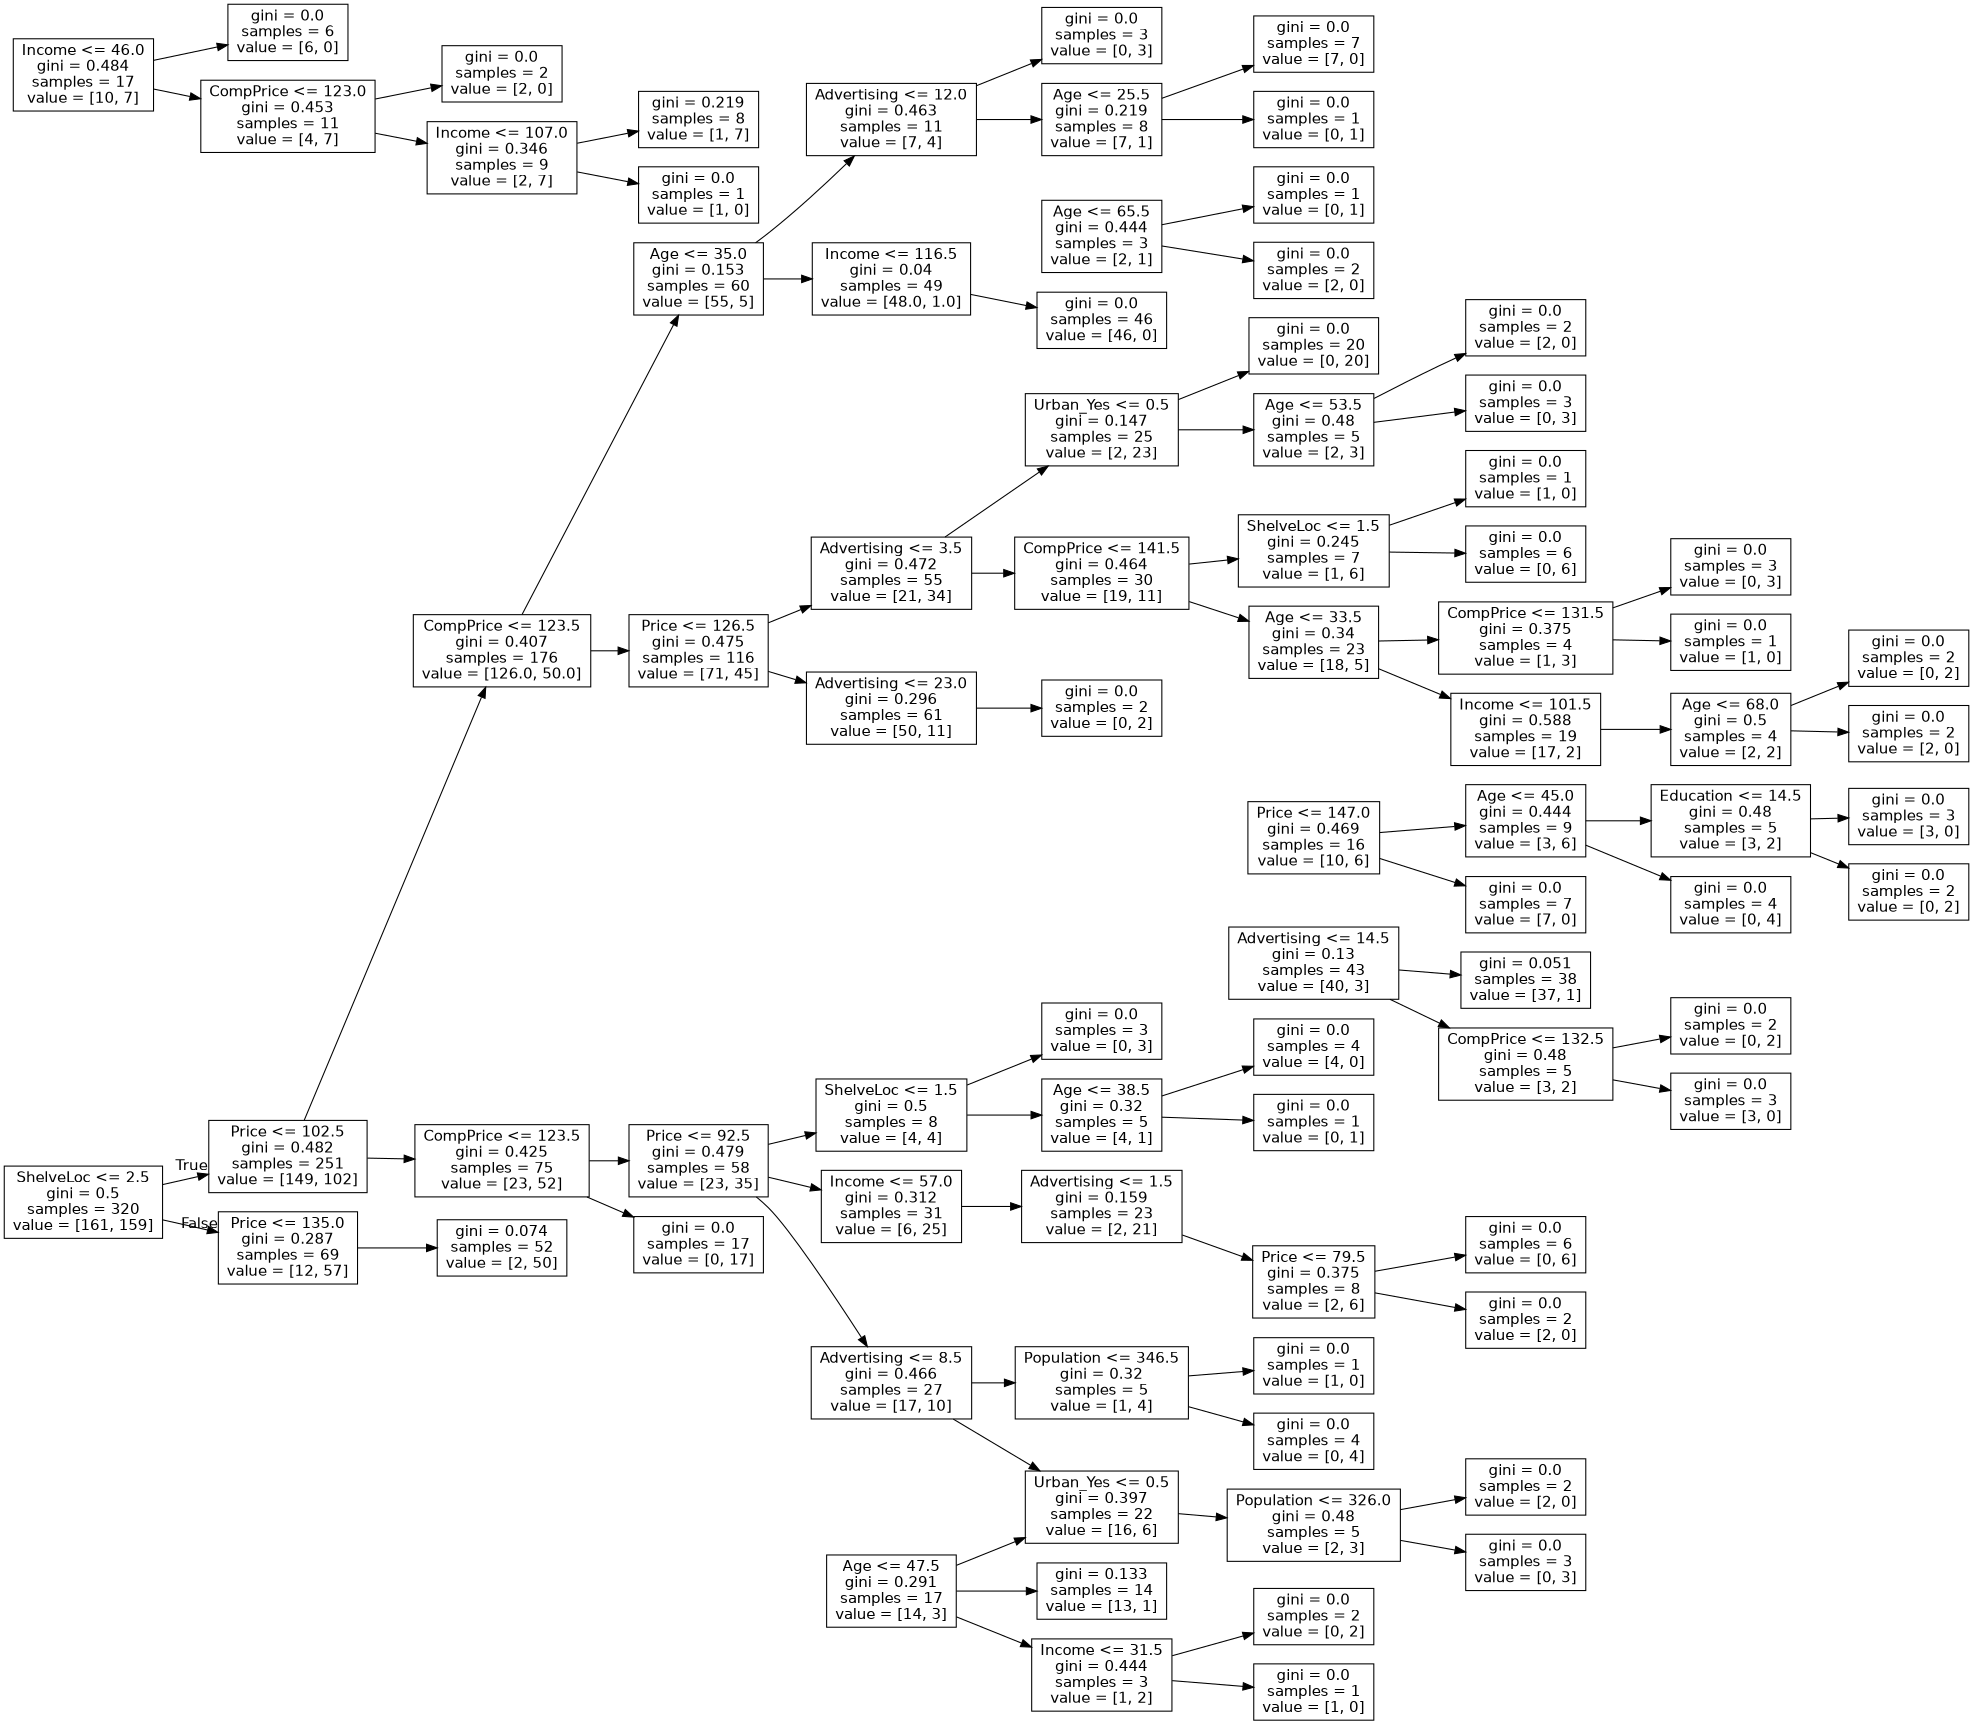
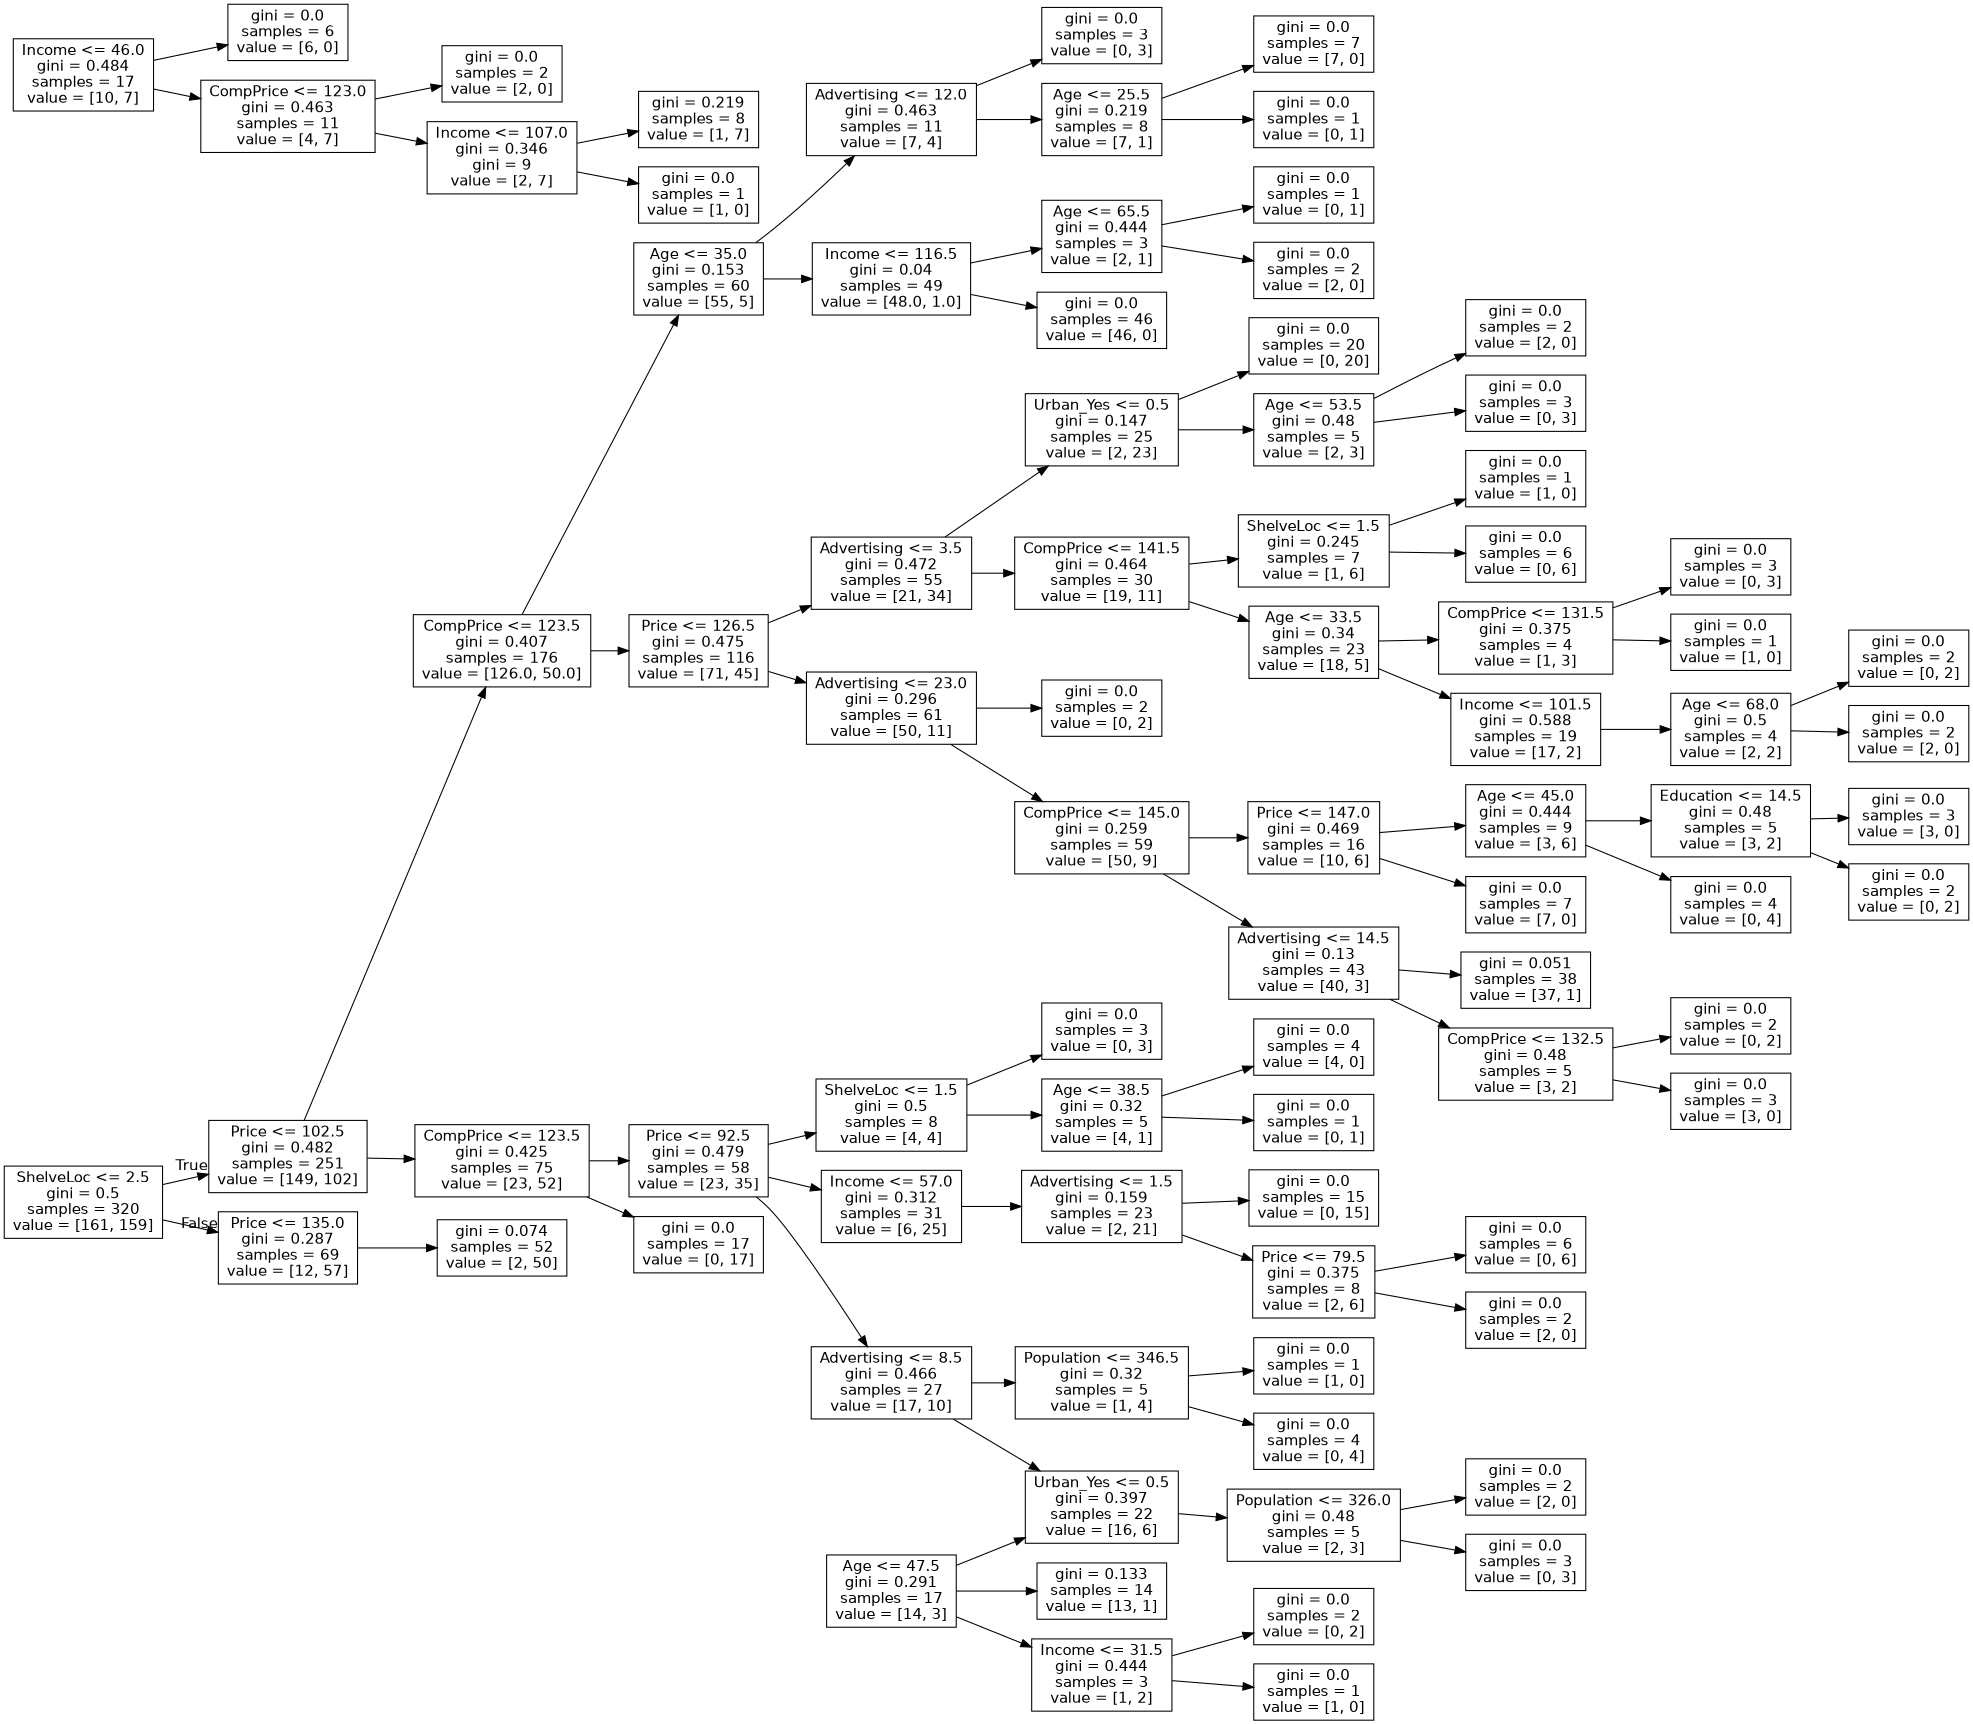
(288, 116) -> (288, 116)
(502, 158) -> (502, 158)
none -> (1001, 257)
none -> (1102, 838)
none -> (1314, 1198)
